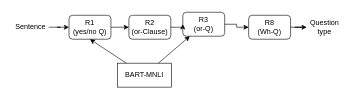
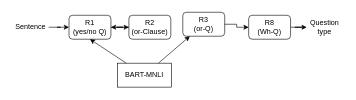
(181, 27) -> (127, 27)
